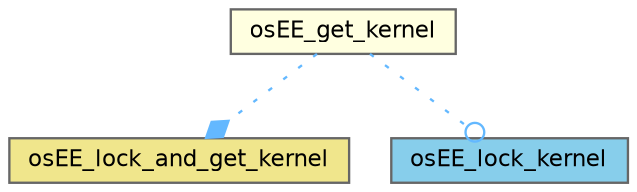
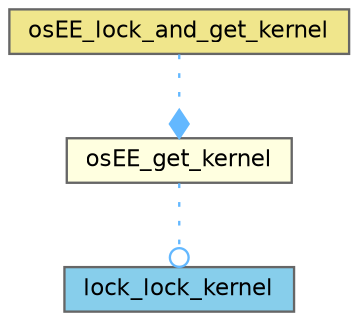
(273, 87) -> (179, 82)
(510, 160) -> (179, 289)
